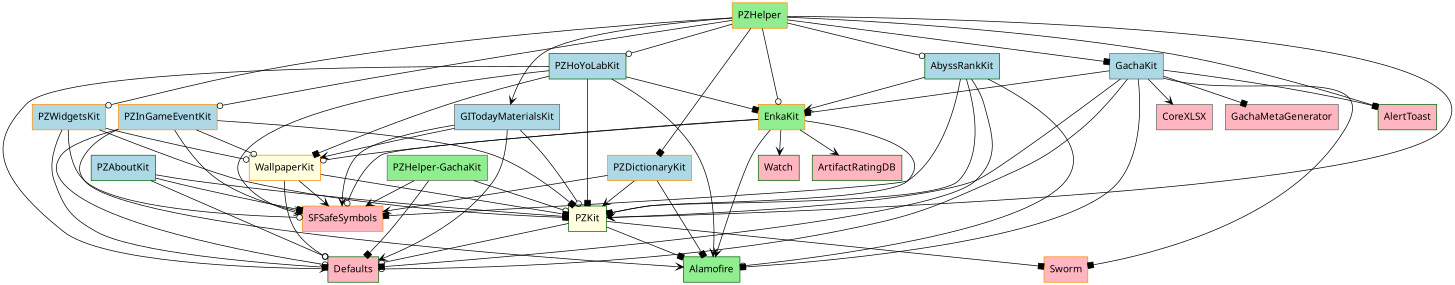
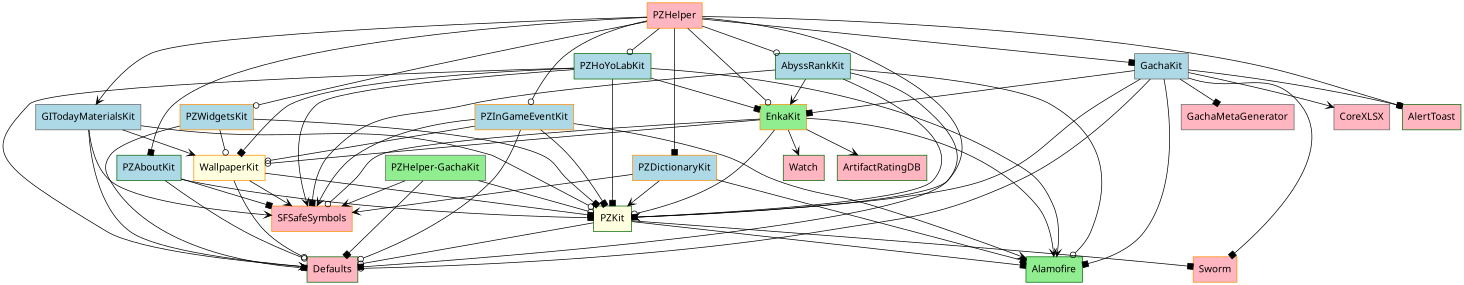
(760, 16) -> (675, 16)
none -> (381, 42)
(174, 208) -> none
